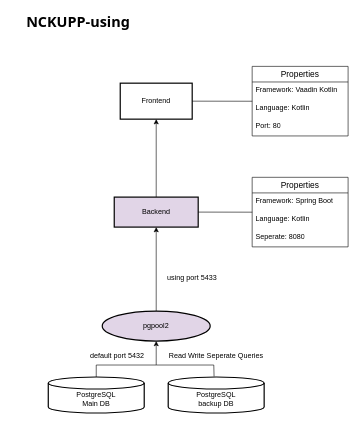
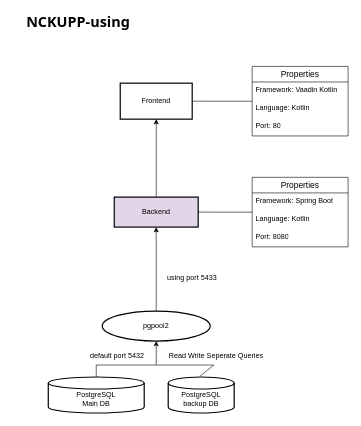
(282, 237) -> (274, 237)
(156, 326) -> (156, 326)
(216, 395) -> (201, 395)
